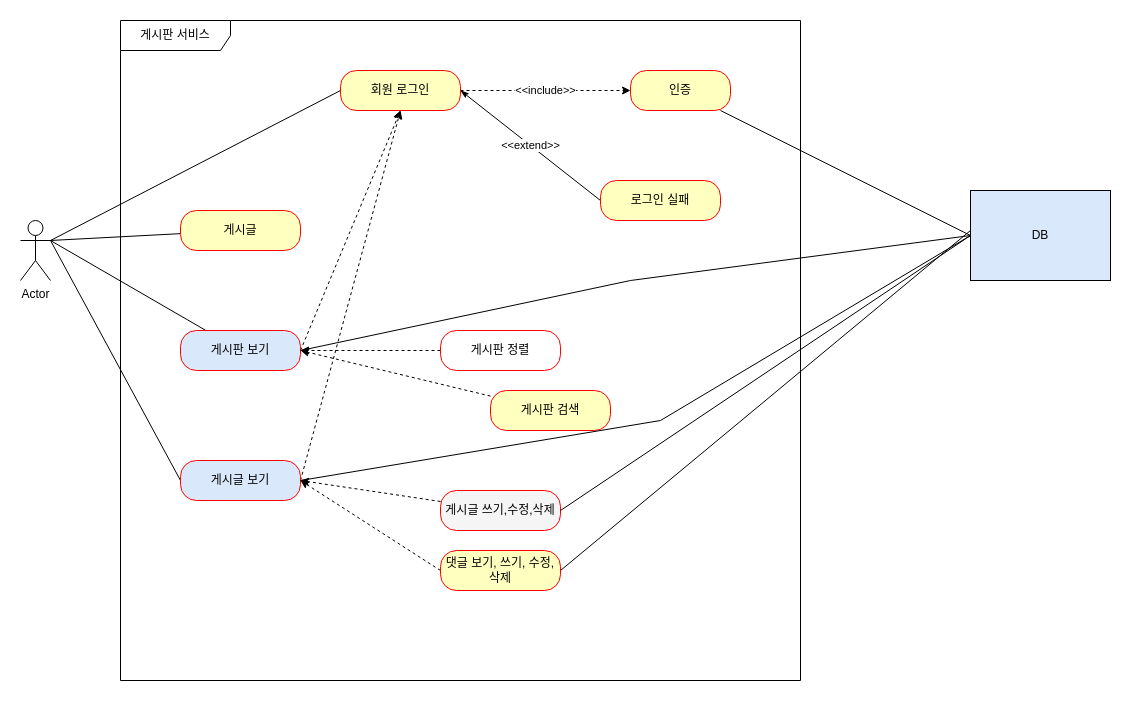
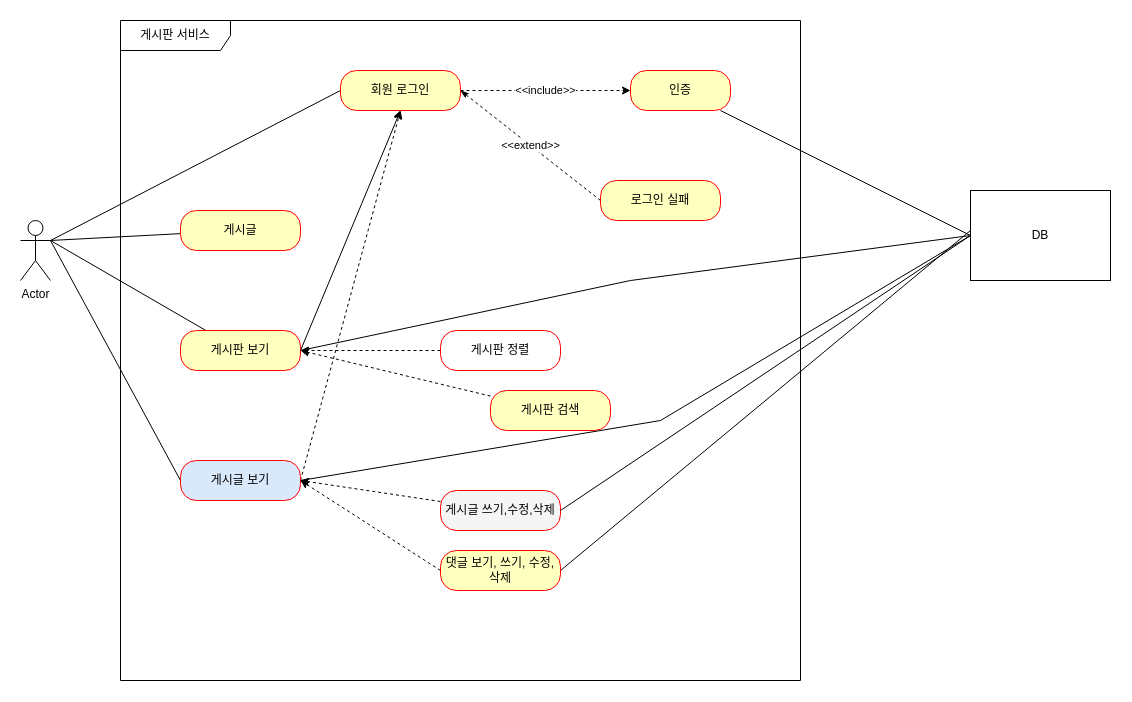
(568, 175) -> (568, 175)
(1041, 236) -> (1041, 236)
(348, 238) -> (348, 238)
(241, 351) -> (241, 351)
